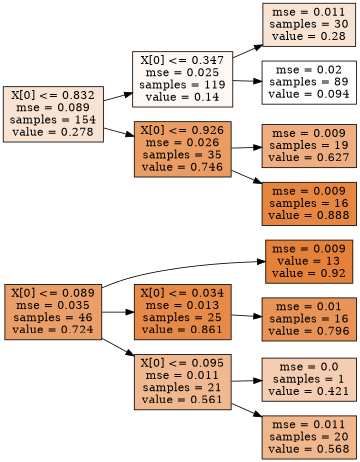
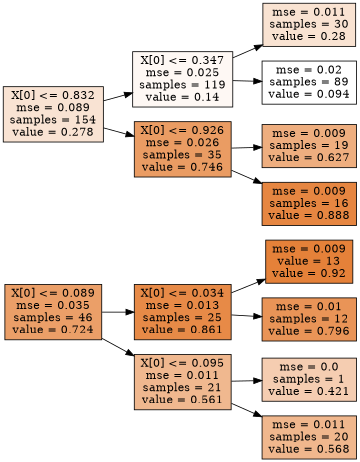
(178, 268) -> (245, 287)
(309, 319) -> (309, 319)
